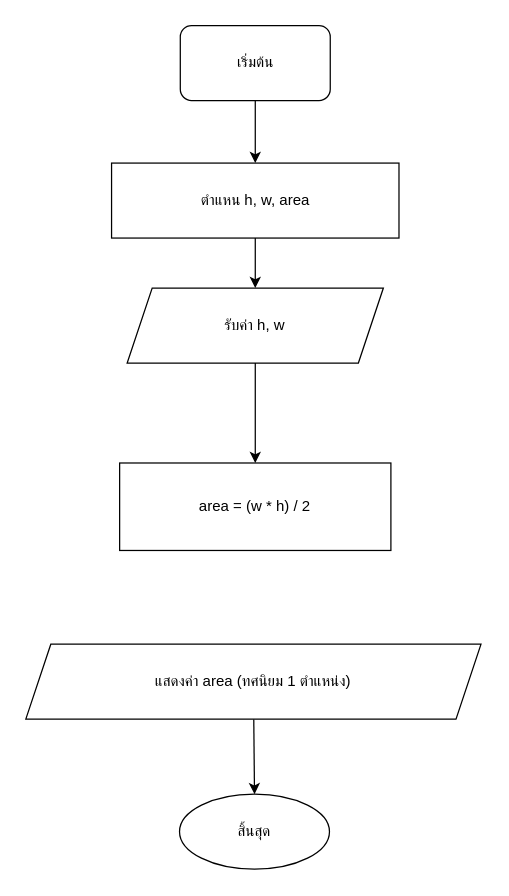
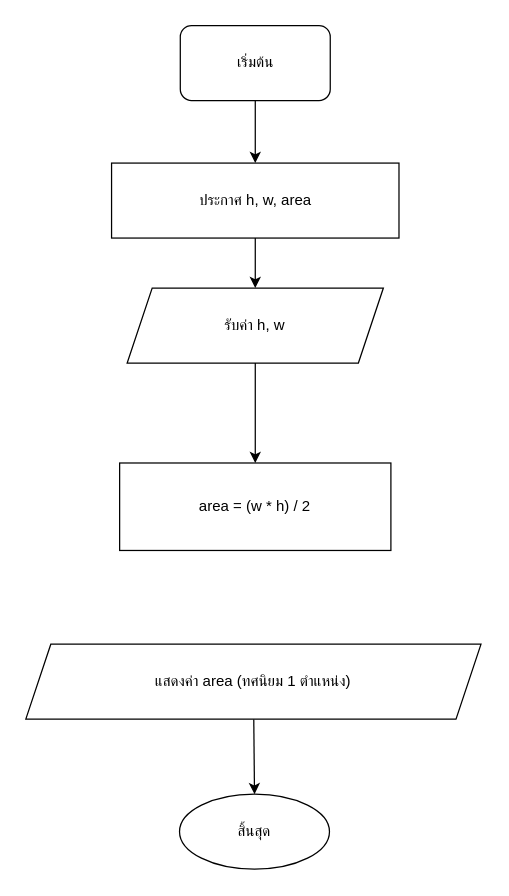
(256, 201) -> (256, 201)
